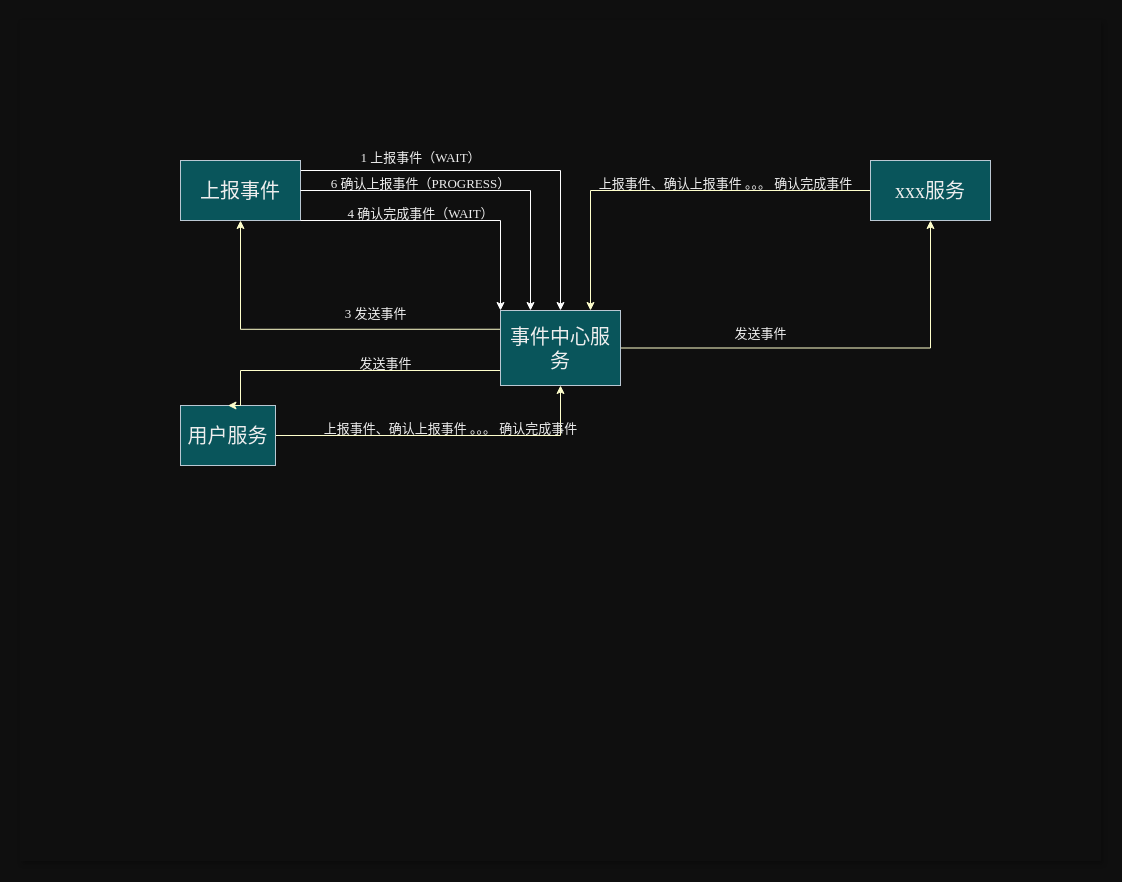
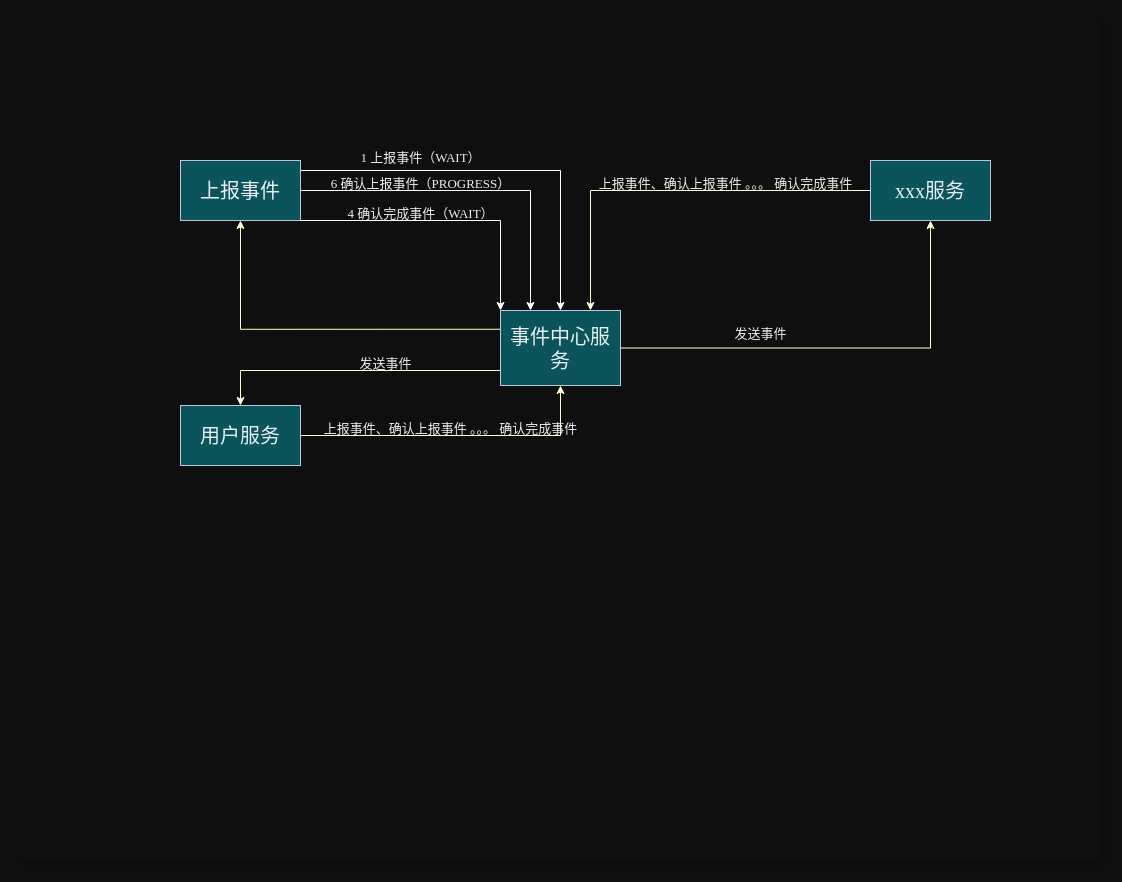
(376, 311) -> none
(228, 436) -> (241, 436)
